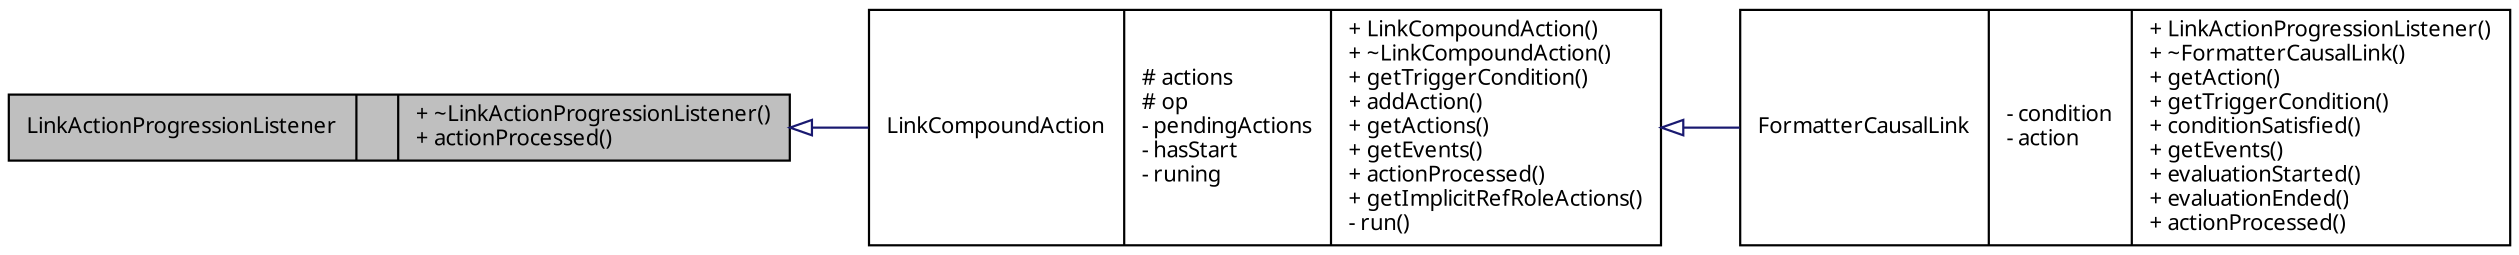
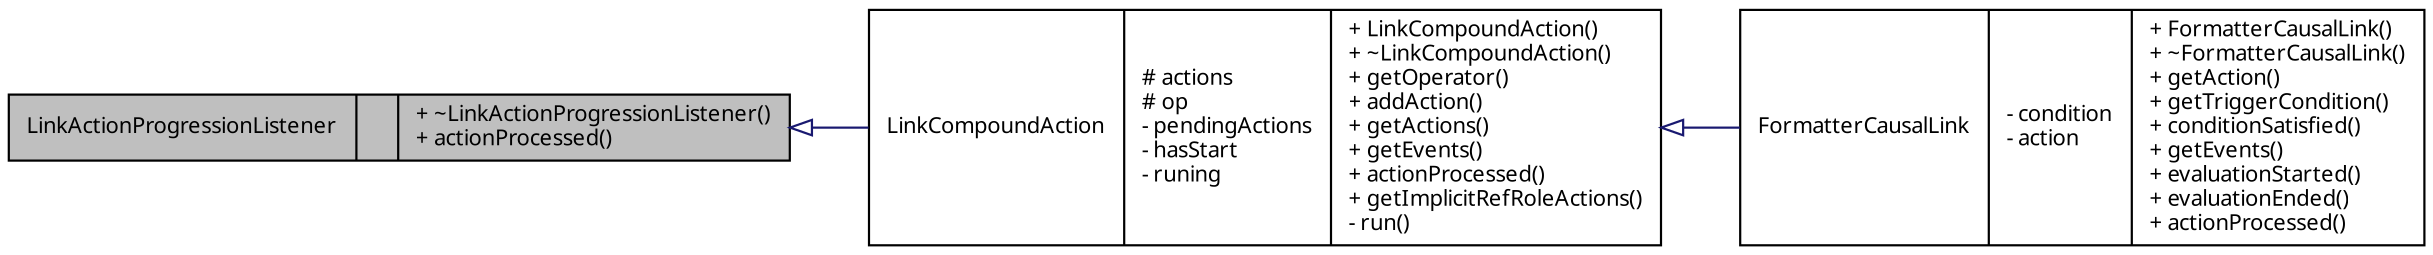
(2321, 30) -> (2272, 30)
(1469, 78) -> (1429, 78)
